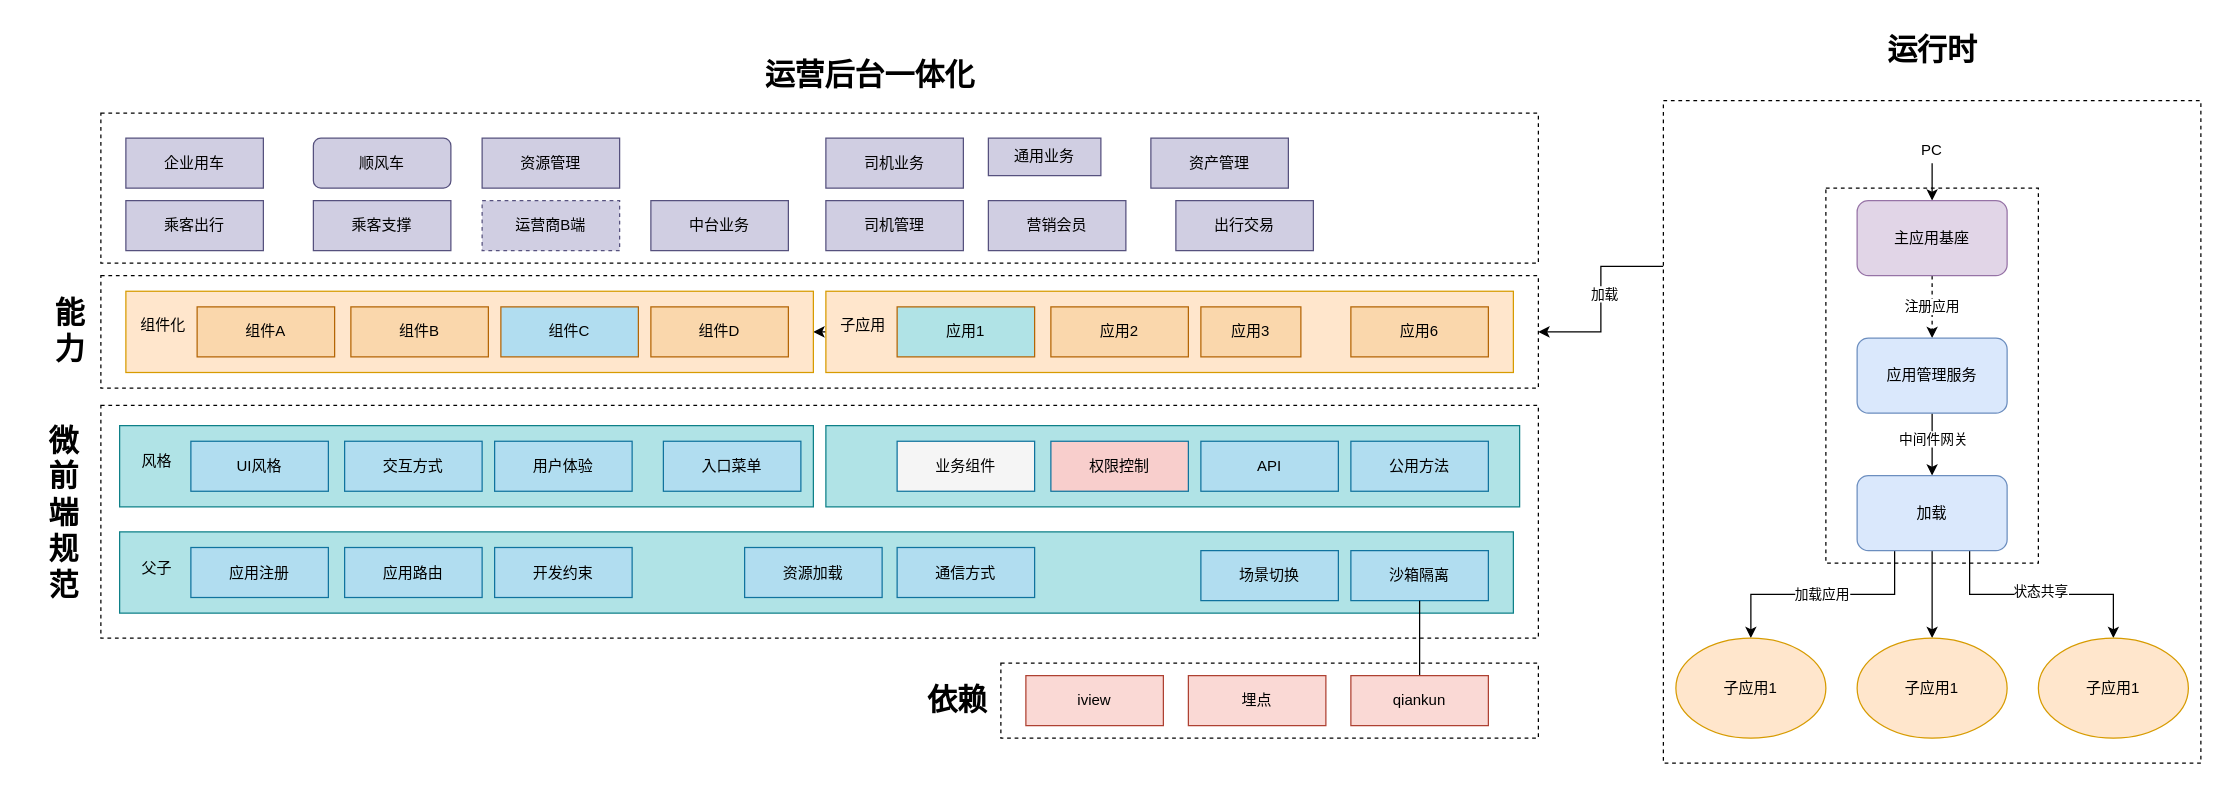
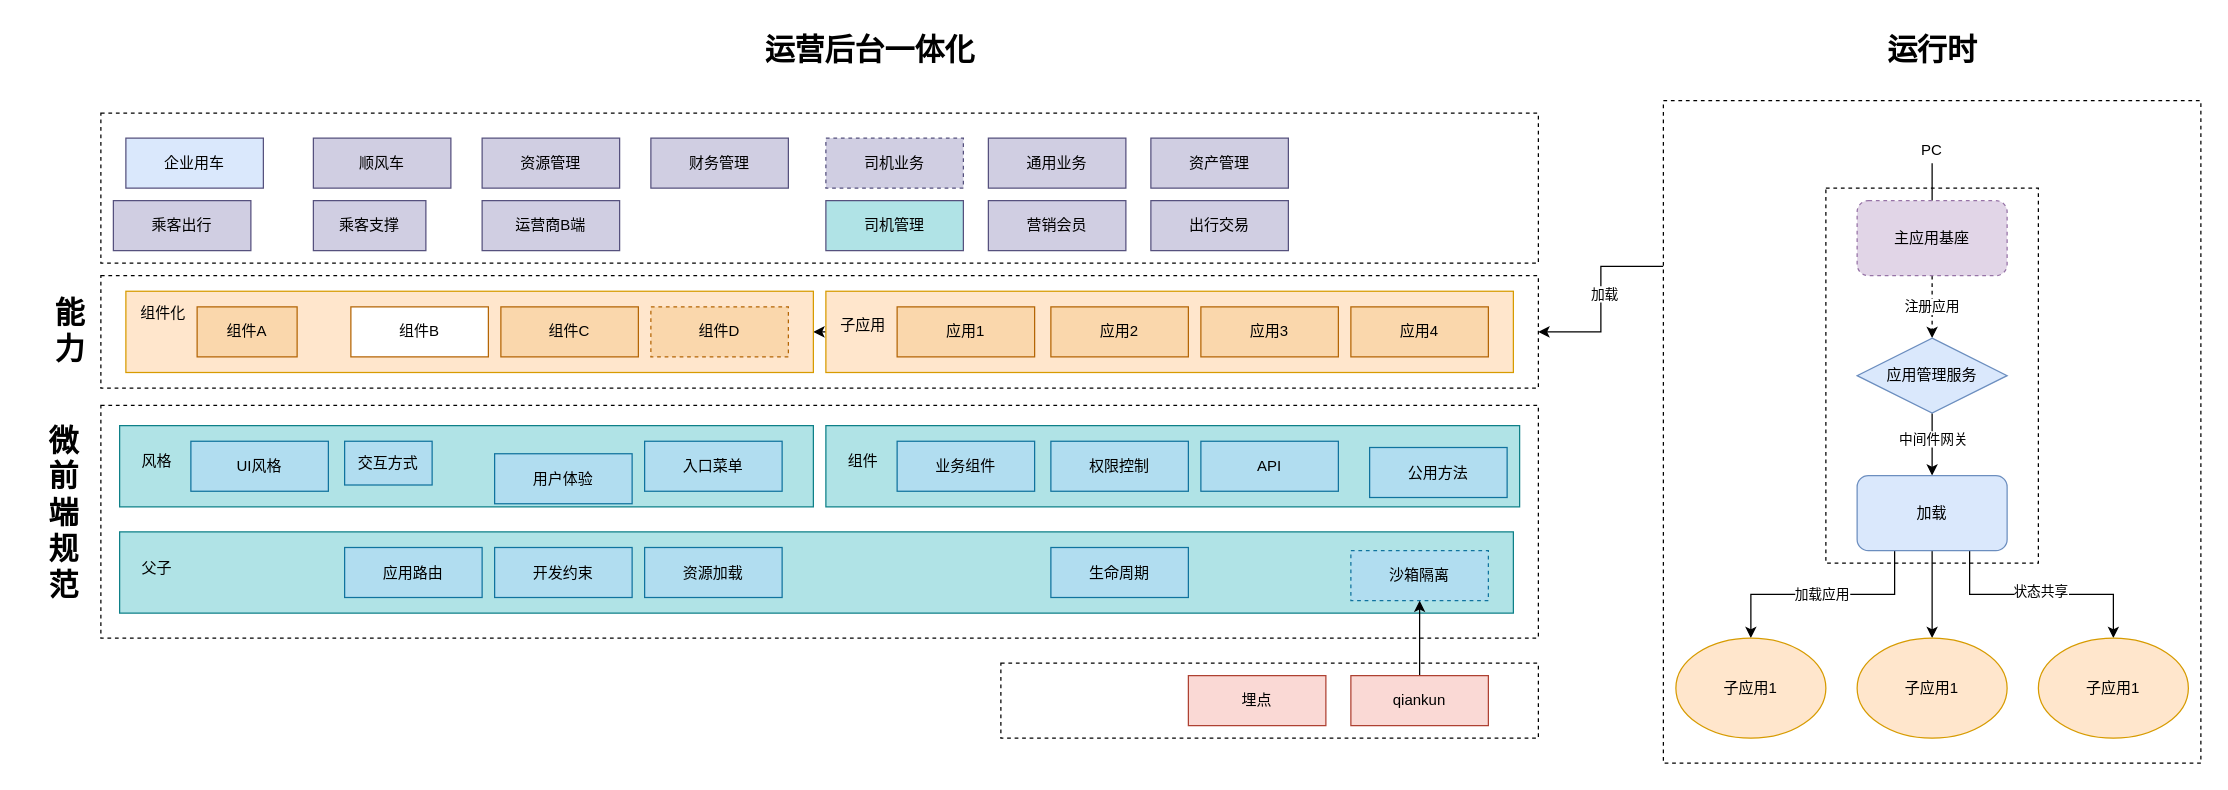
(869, 75) -> (869, 50)
(1044, 157) -> (1057, 163)
(194, 163) -> (194, 163)
(382, 163) -> (382, 163)
none -> (719, 163)
(894, 163) -> (894, 163)
(1932, 191) -> (1932, 195)
(194, 226) -> (182, 226)
(382, 226) -> (369, 226)
(551, 226) -> (551, 226)
(719, 226) -> none
(894, 226) -> (894, 226)
(1244, 226) -> (1219, 226)
(1932, 238) -> (1932, 238)
(163, 326) -> (163, 313)
(266, 332) -> (247, 332)
(419, 332) -> (419, 332)
(569, 332) -> (569, 332)
(719, 332) -> (719, 332)
(966, 332) -> (966, 332)
(1251, 332) -> (1269, 332)
(1419, 332) -> (1419, 332)
(1932, 376) -> (1932, 376)
none -> (863, 462)
(413, 466) -> (388, 463)
(563, 466) -> (563, 479)
(732, 466) -> (713, 466)
(966, 466) -> (966, 466)
(1119, 466) -> (1119, 466)
(1419, 466) -> (1438, 473)
(259, 573) -> none
(813, 573) -> (713, 573)
(966, 573) -> none
none -> (1119, 573)
(1269, 576) -> none
(1419, 576) -> (1419, 576)
(1419, 606) -> (1419, 610)
(957, 701) -> none
(1094, 701) -> none
